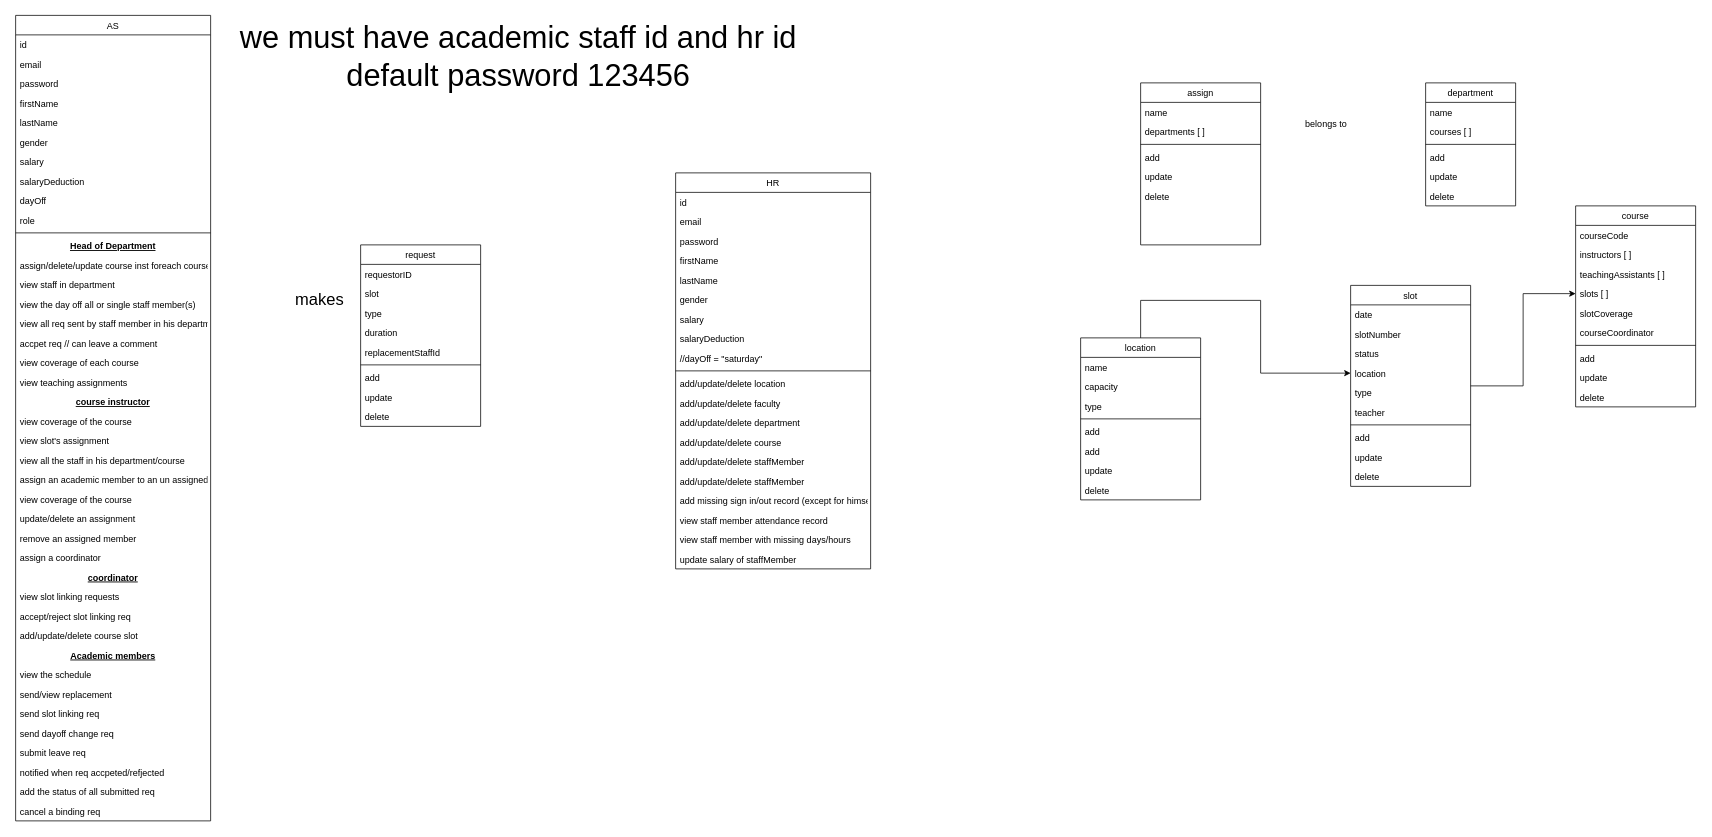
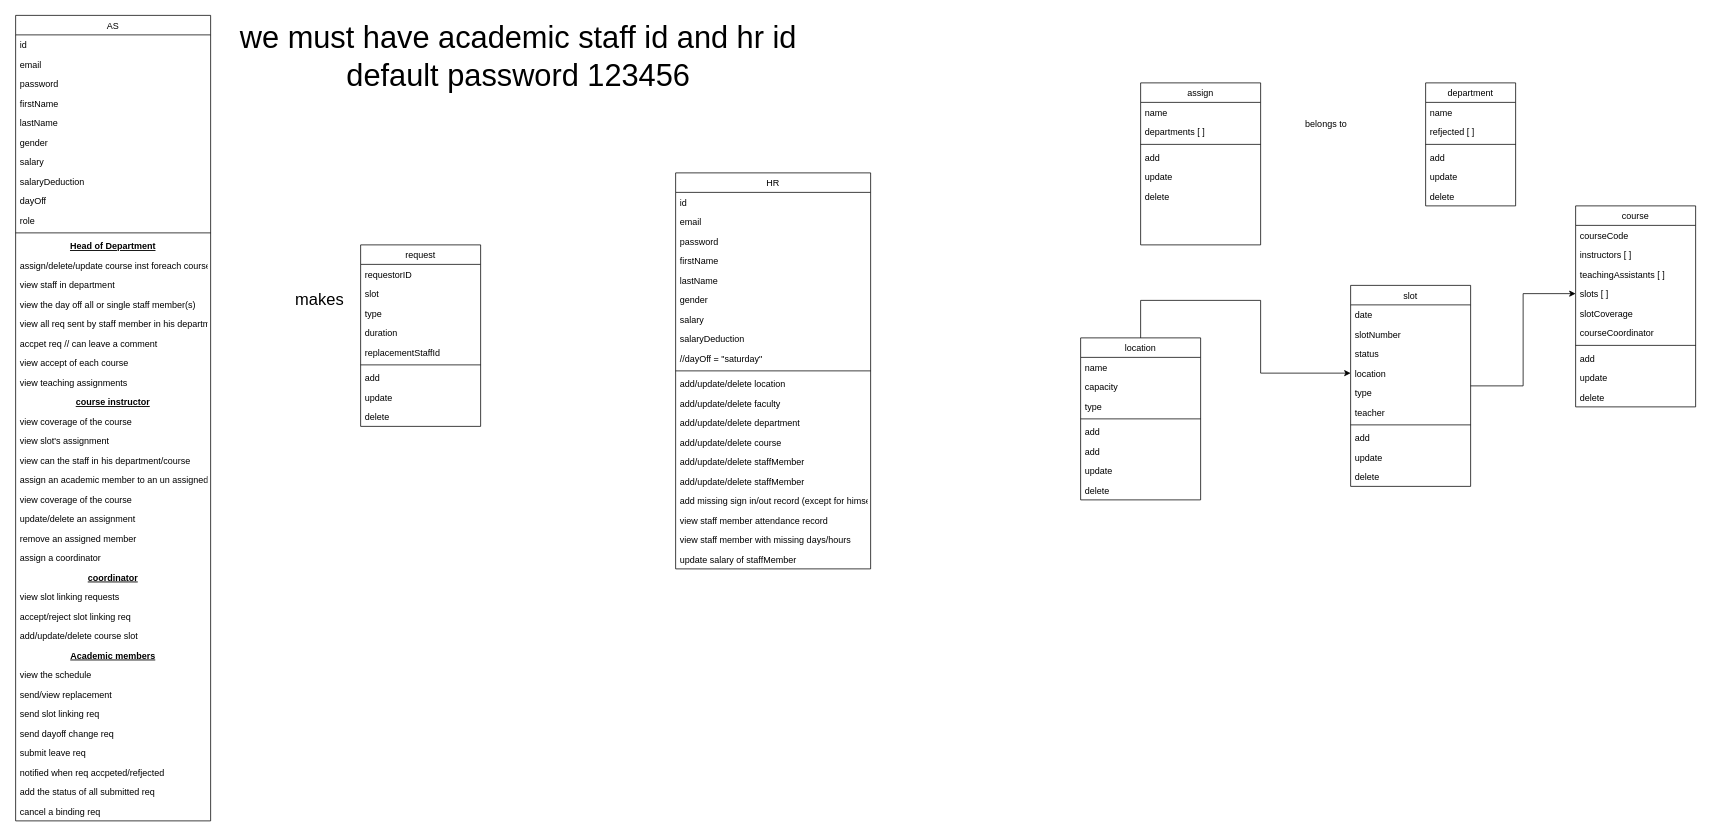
(1455, 132) -> (1460, 132)
(84, 363) -> (79, 363)
(115, 461) -> (117, 461)
